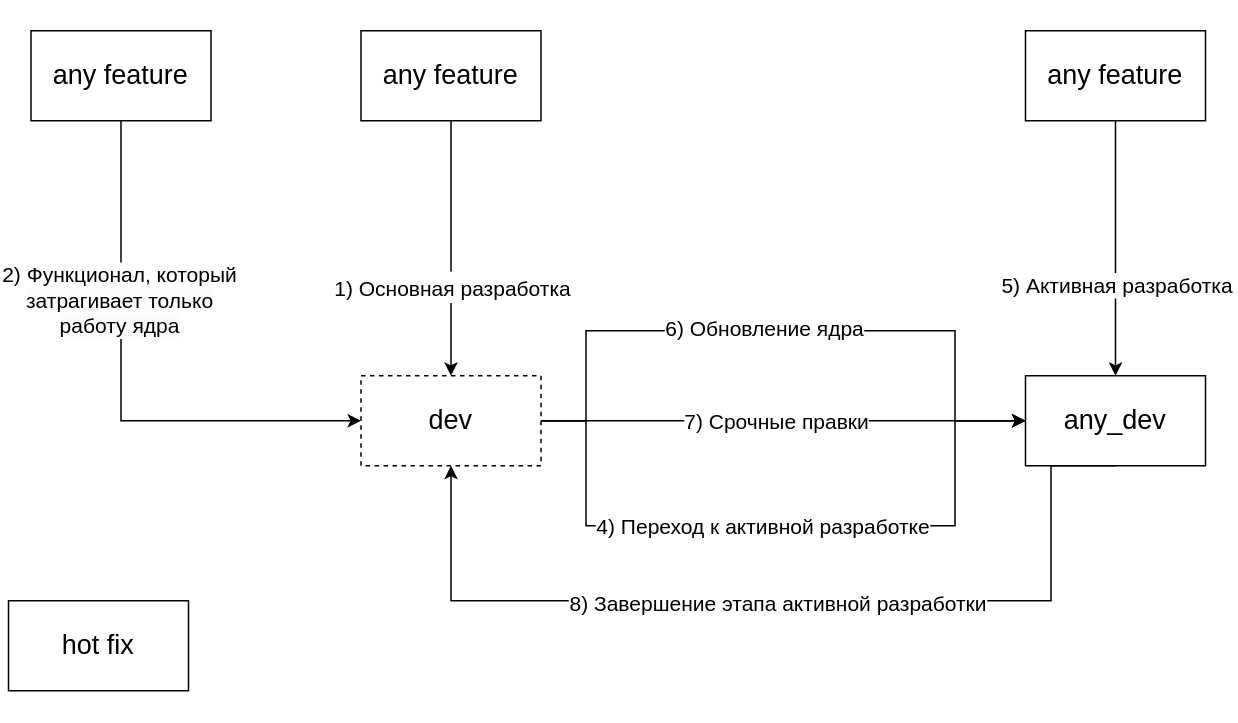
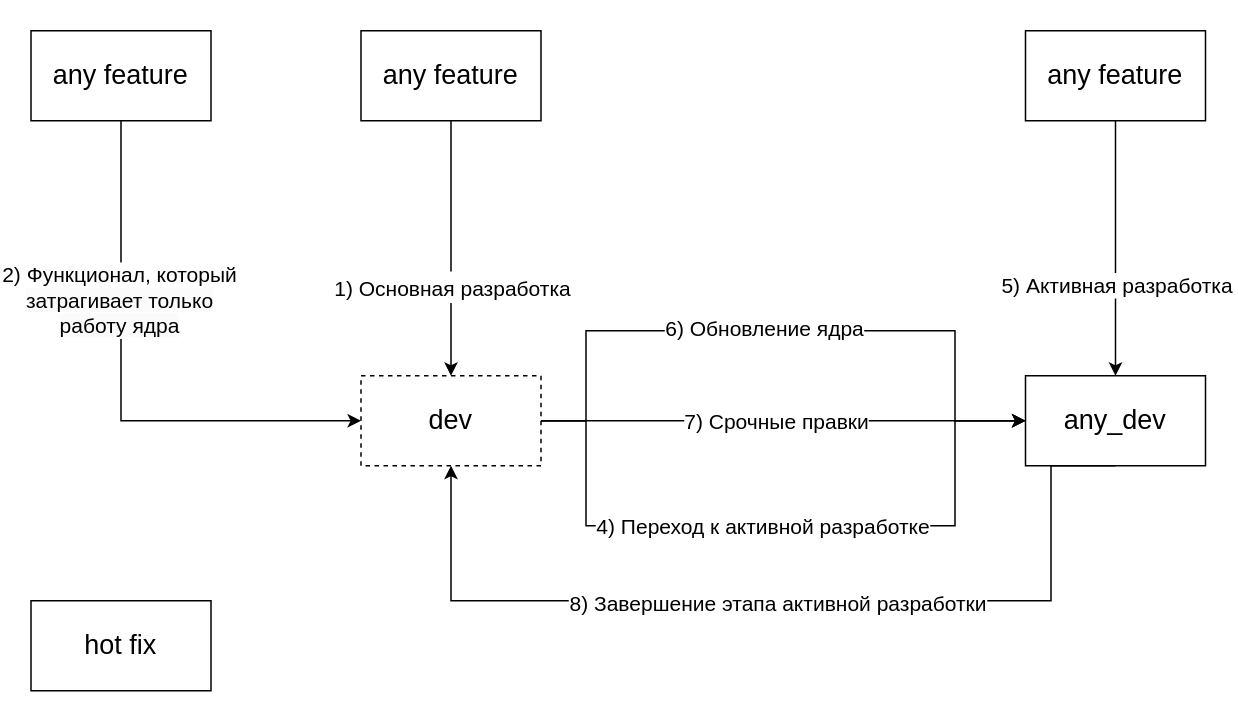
(98, 646) -> (121, 646)
